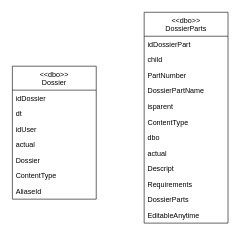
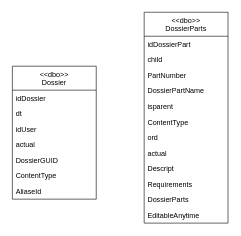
(154, 138) -> (154, 138)
(29, 161) -> (37, 161)
